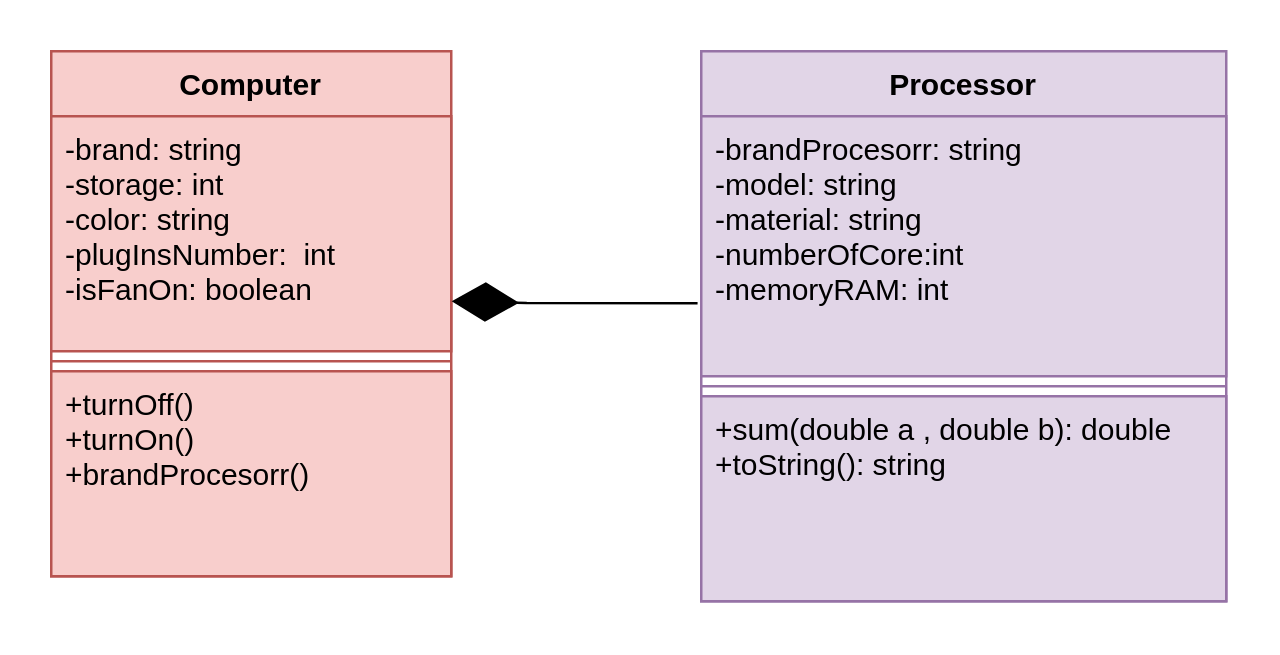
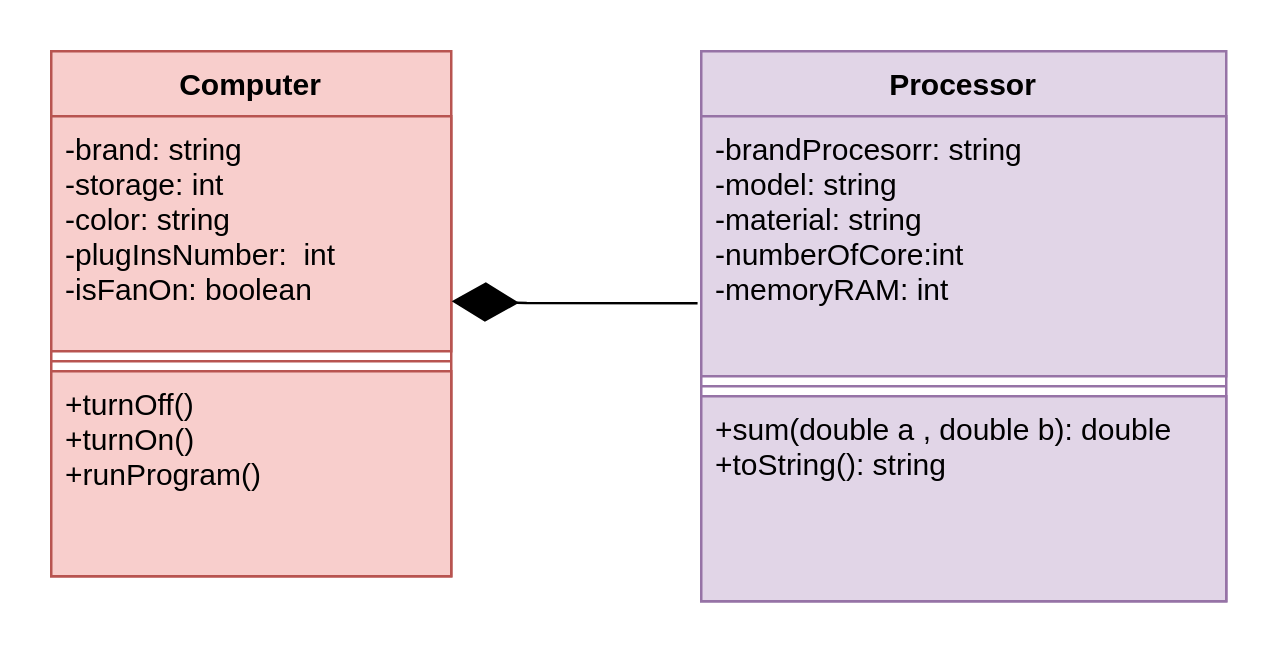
(149, 405) -> (149, 405)
